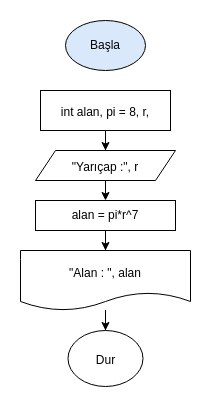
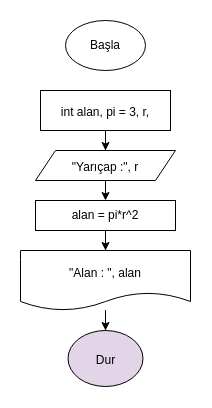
(106, 46) -> (106, 46)
(106, 111) -> (106, 111)
(106, 216) -> (106, 216)
(106, 359) -> (106, 359)
